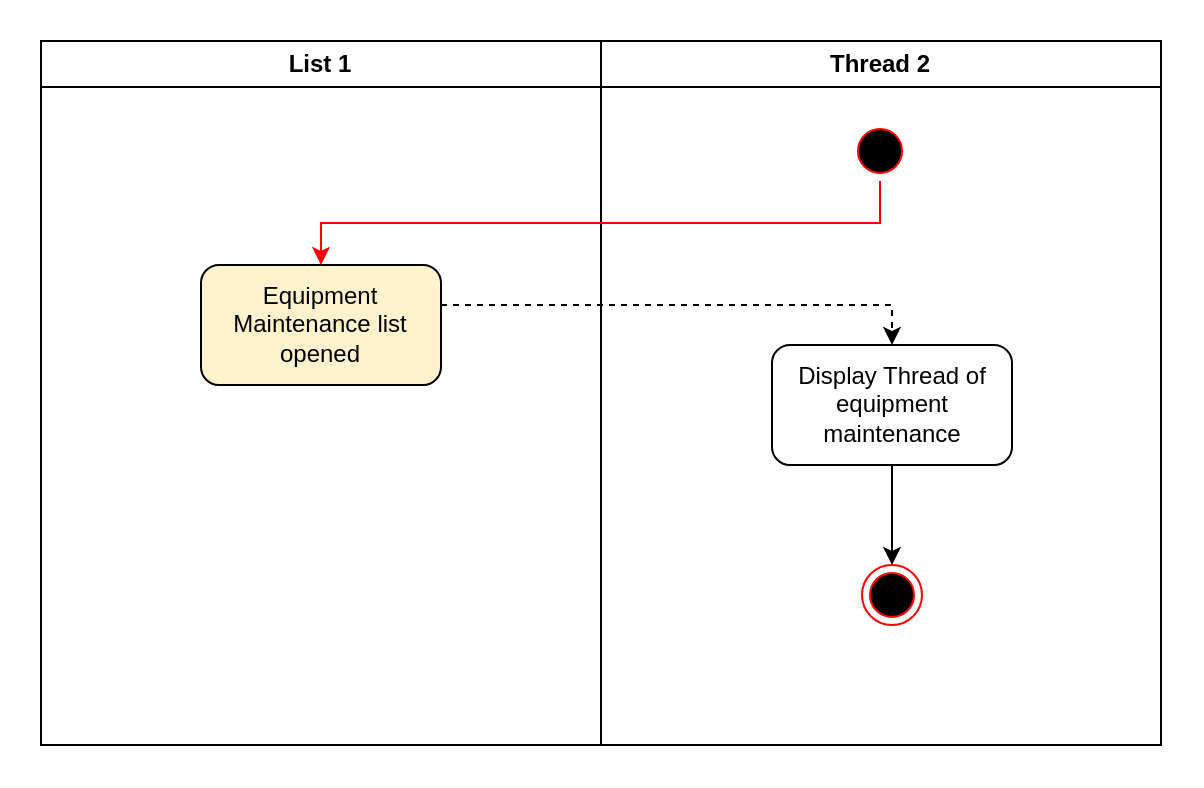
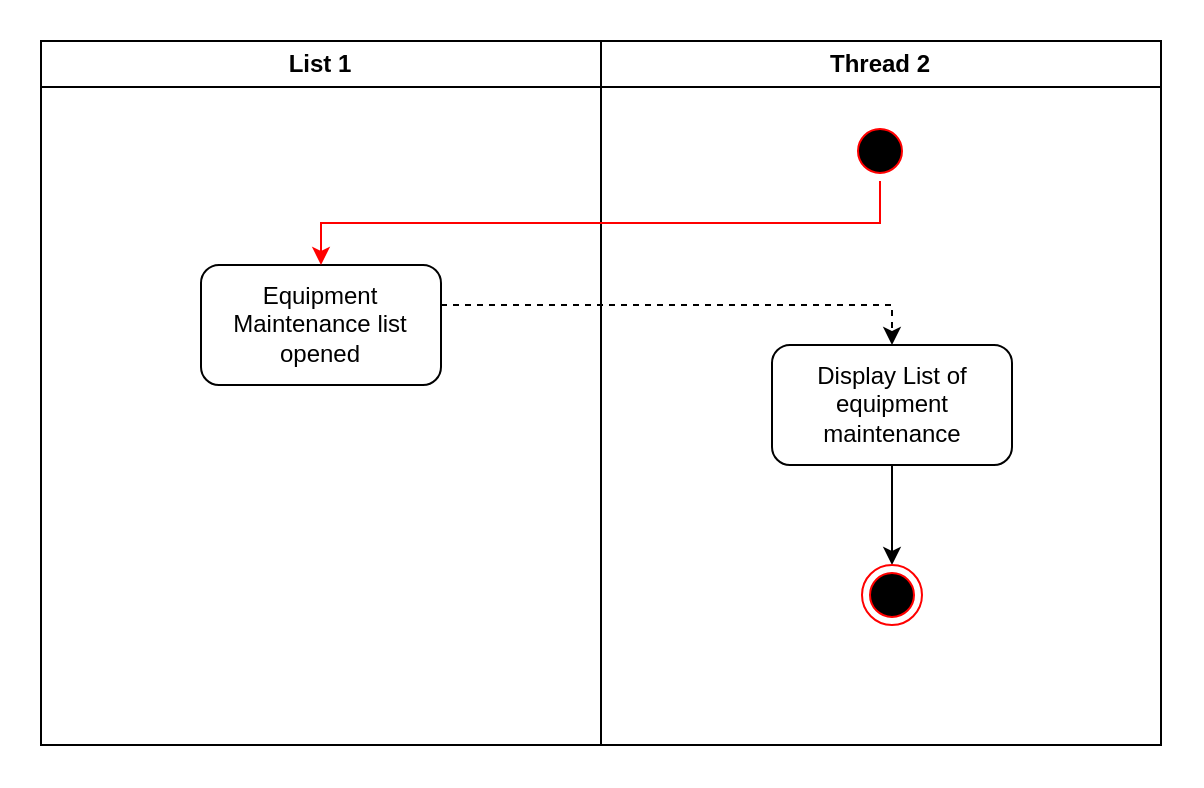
(321, 325) -> (321, 325)
(893, 405) -> (893, 405)
